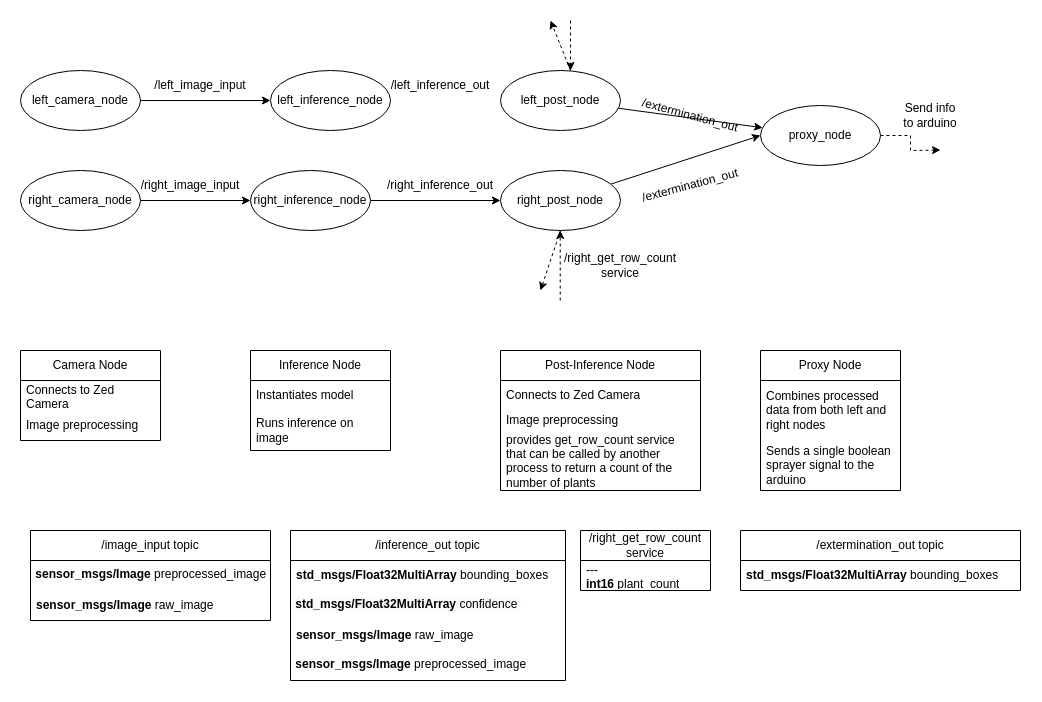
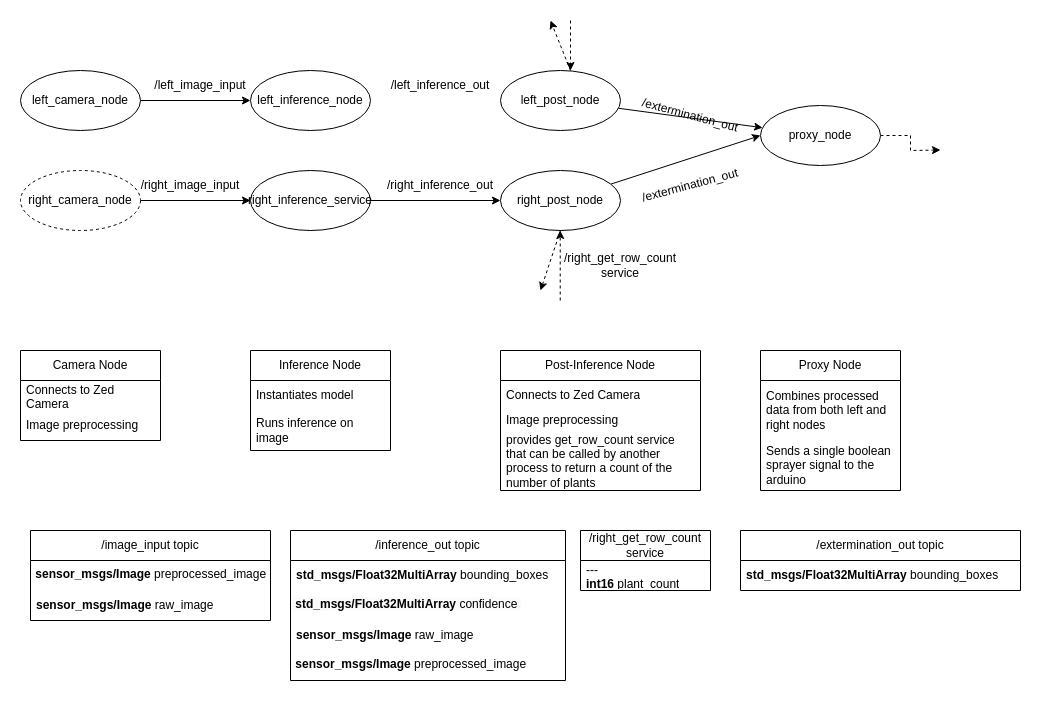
(331, 101) -> (311, 101)
(931, 116) -> none
(81, 201) -> (81, 201)
(311, 201) -> (311, 201)
